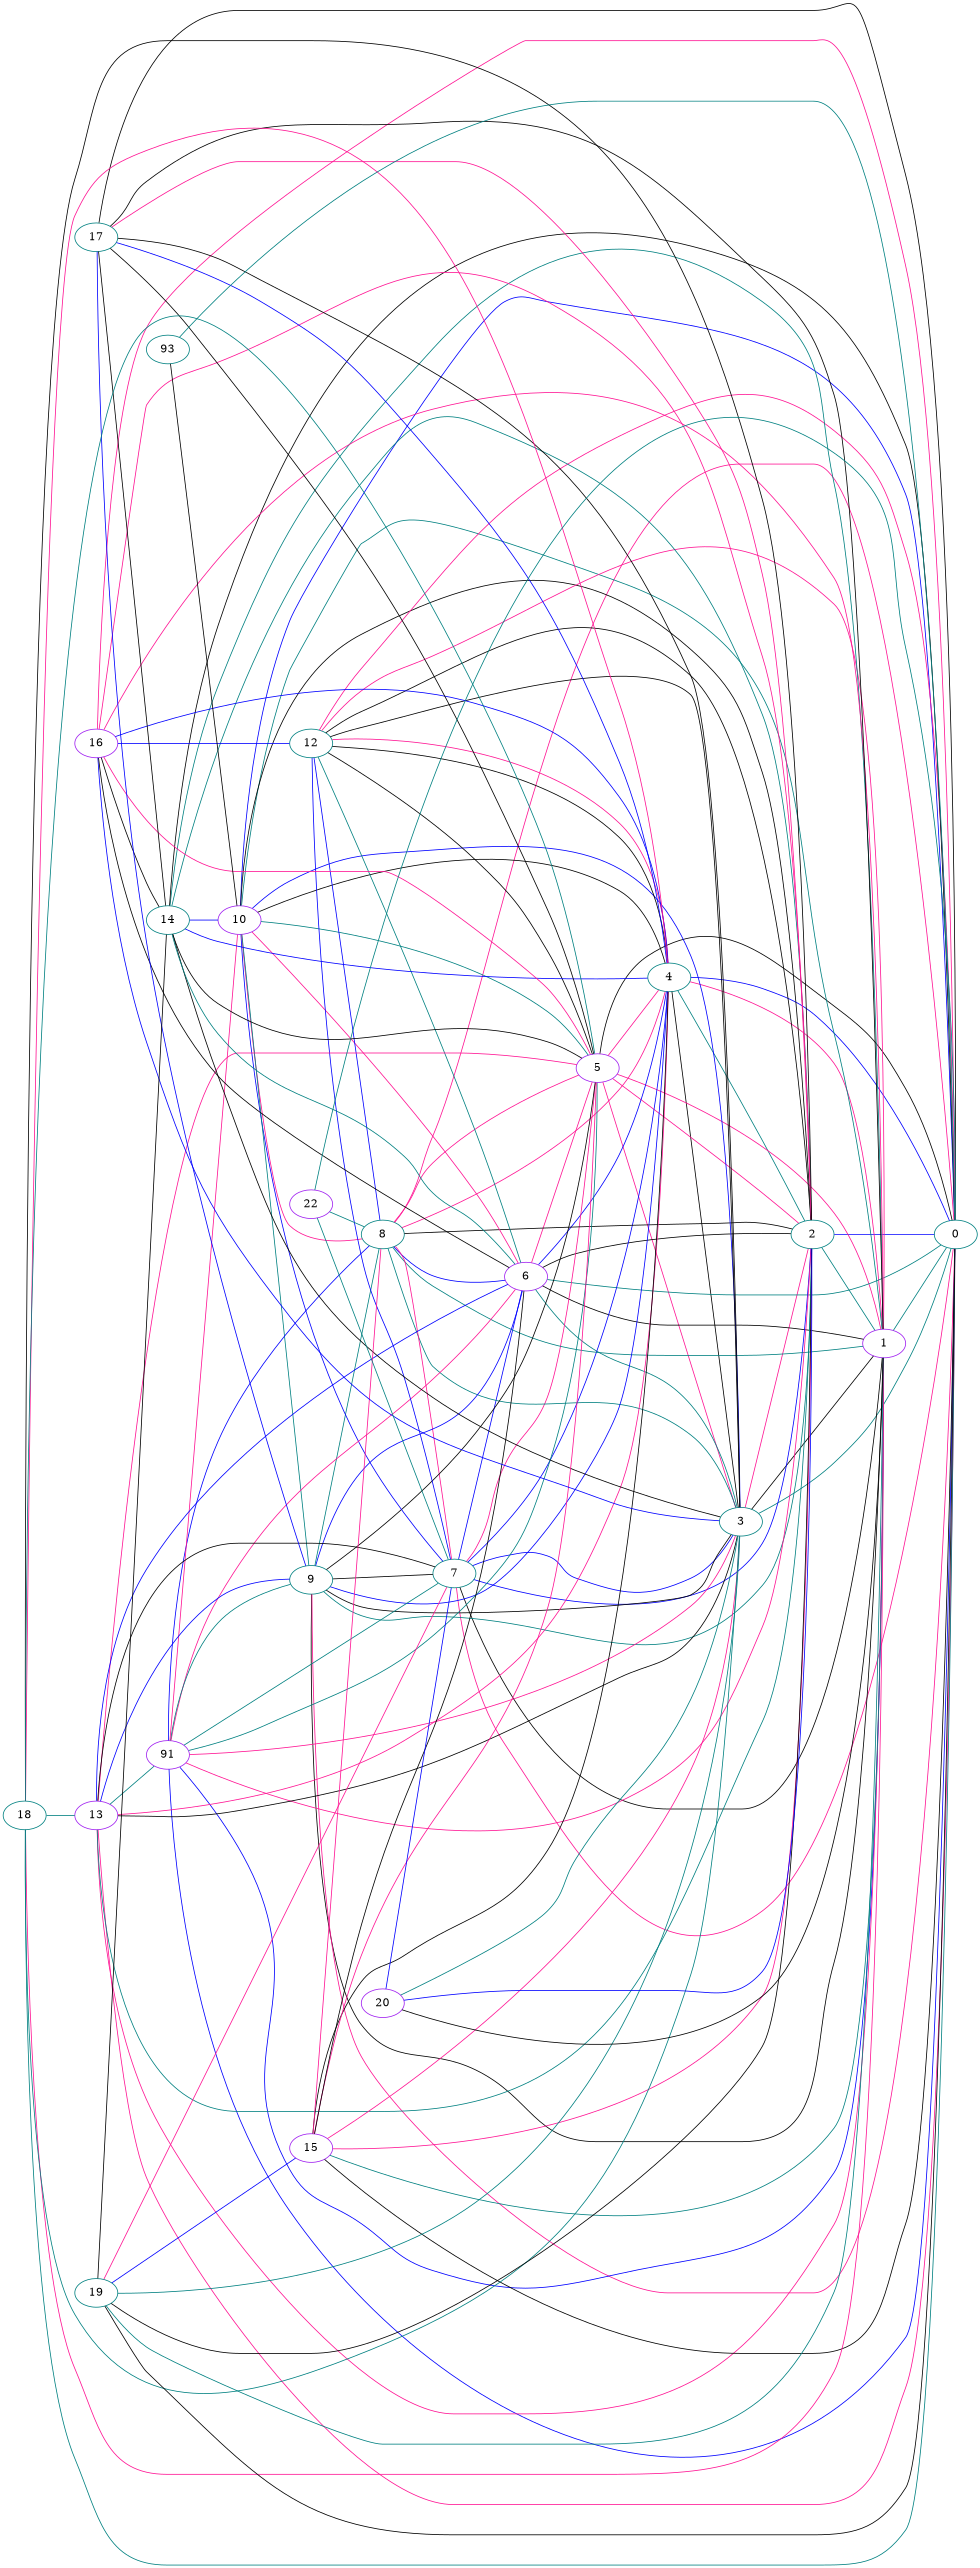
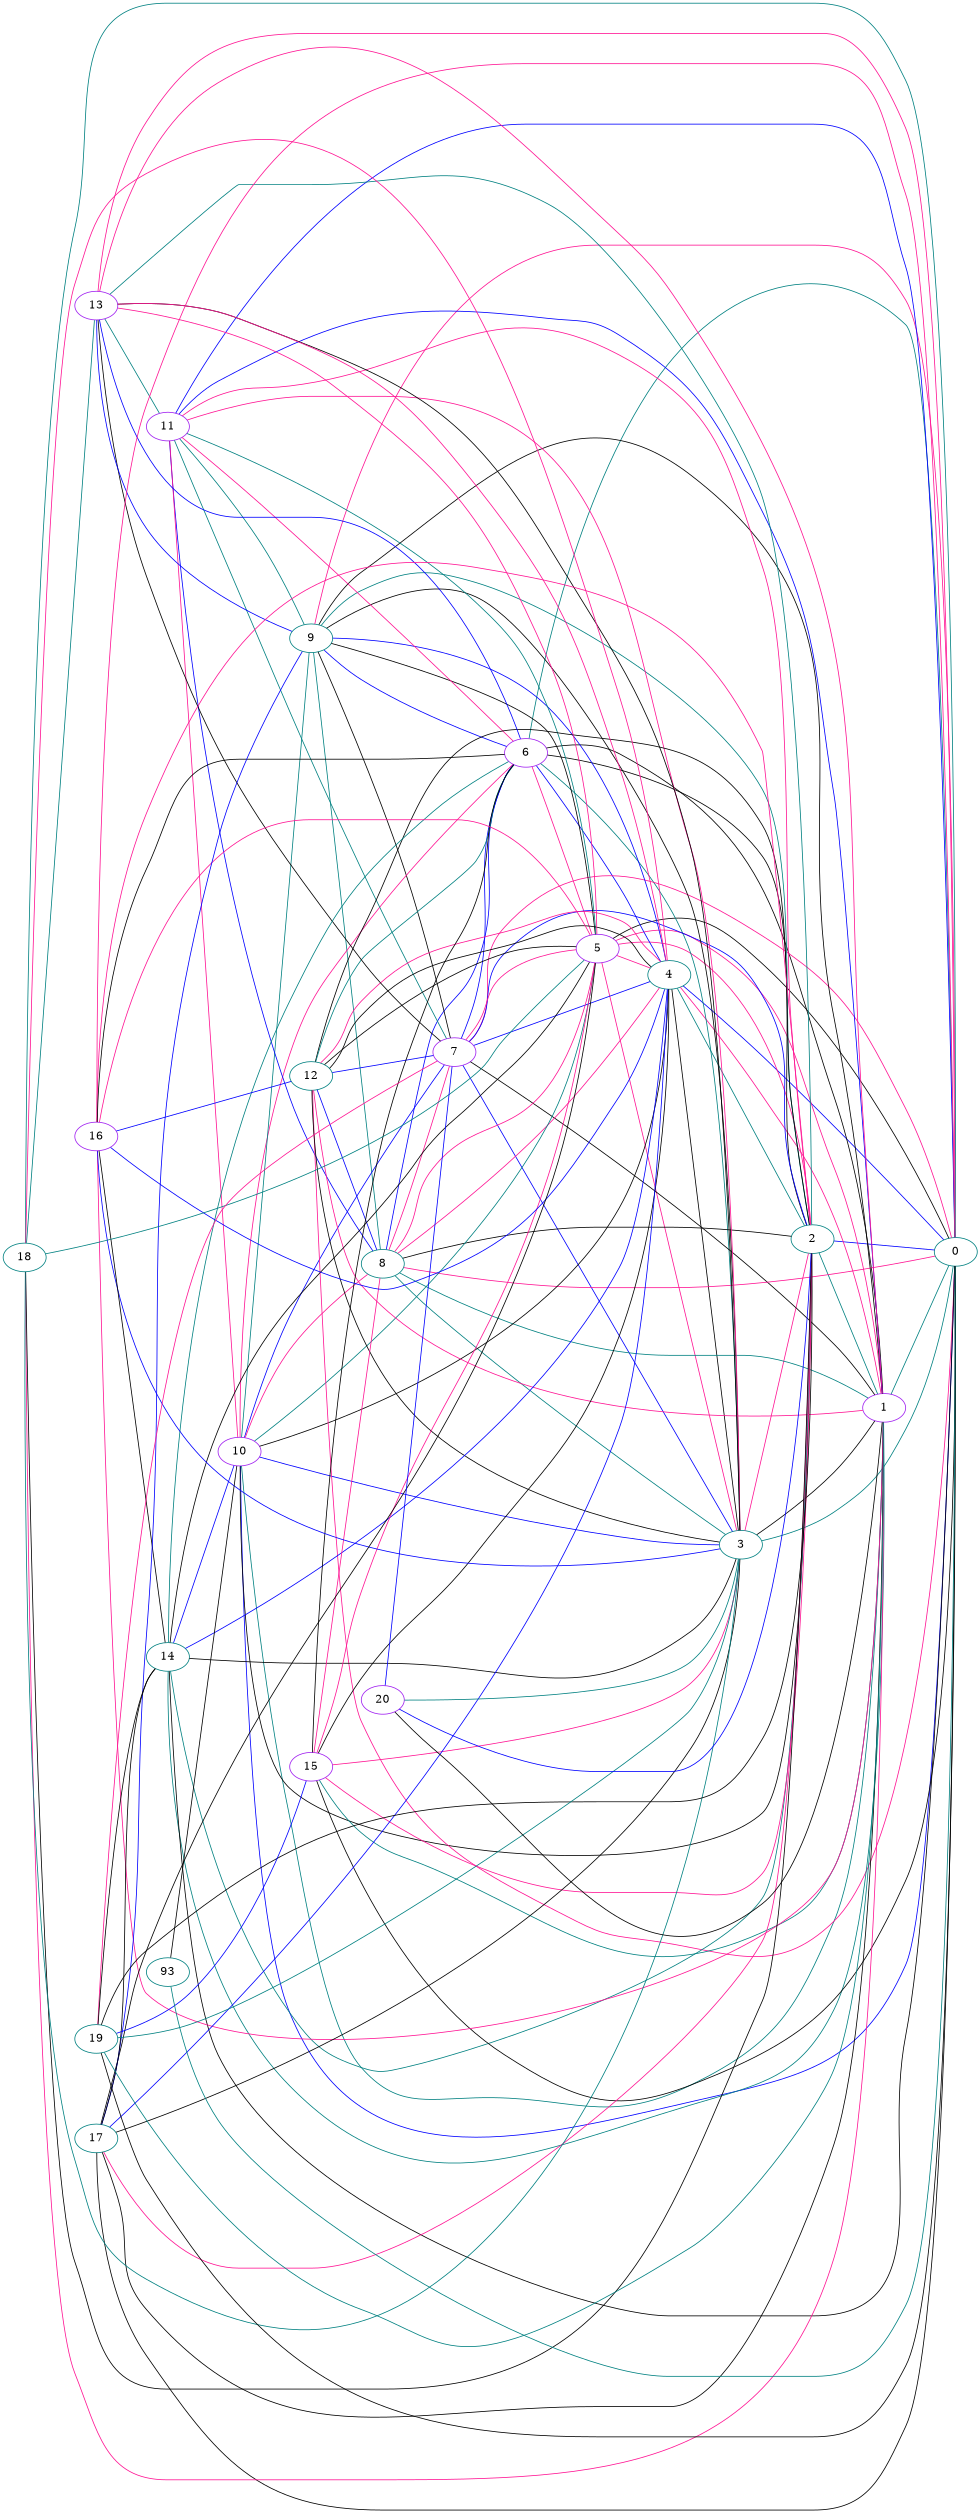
(311, 1204) -> none
(454, 1574) -> (454, 1052)
(168, 1755) -> (168, 427)
